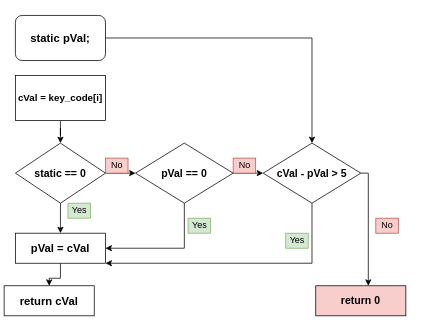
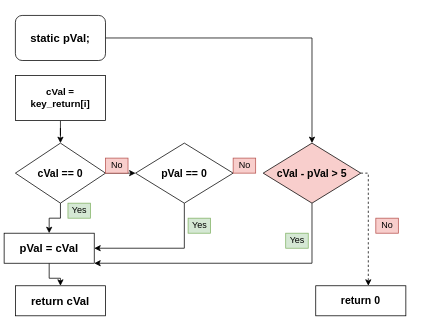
(60, 98) -> (60, 98)
(60, 173) -> (60, 173)
(256, 173) -> none
(312, 173) -> (312, 173)
(368, 222) -> (368, 222)
(60, 248) -> (49, 248)
(49, 300) -> (60, 300)
(360, 300) -> (360, 300)
